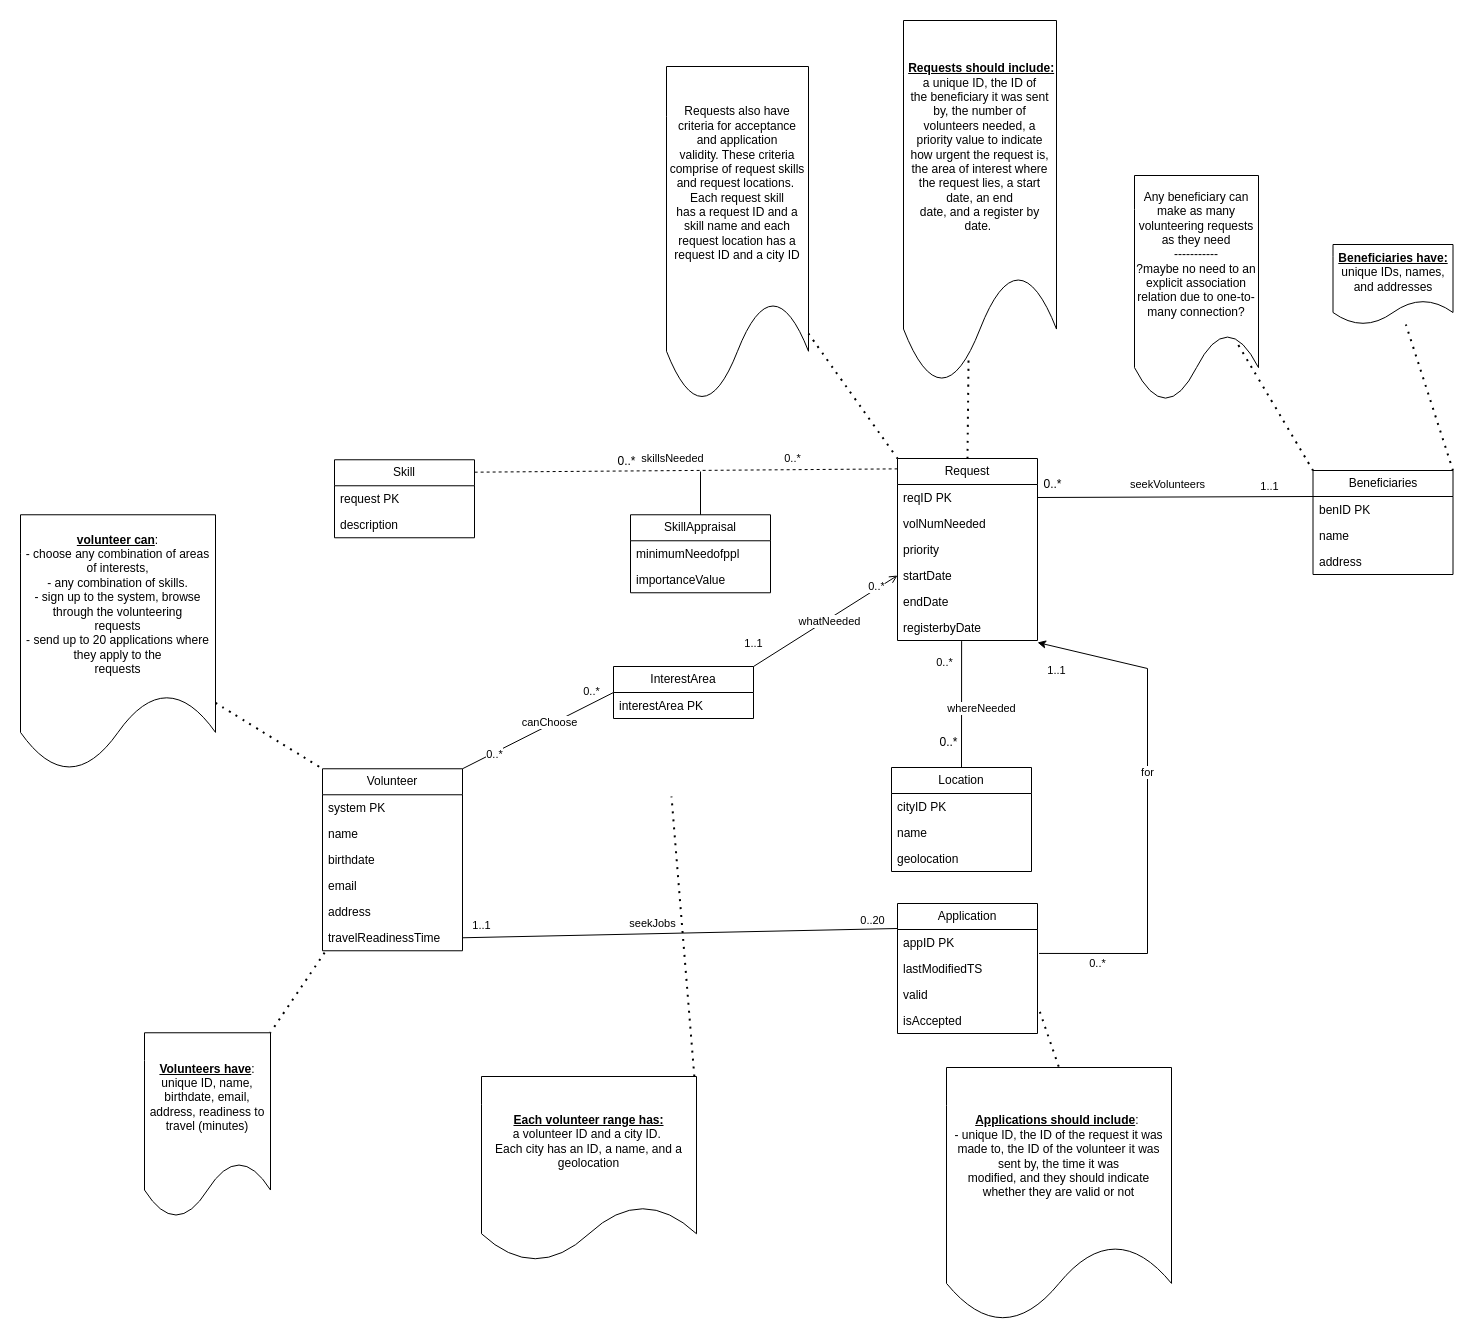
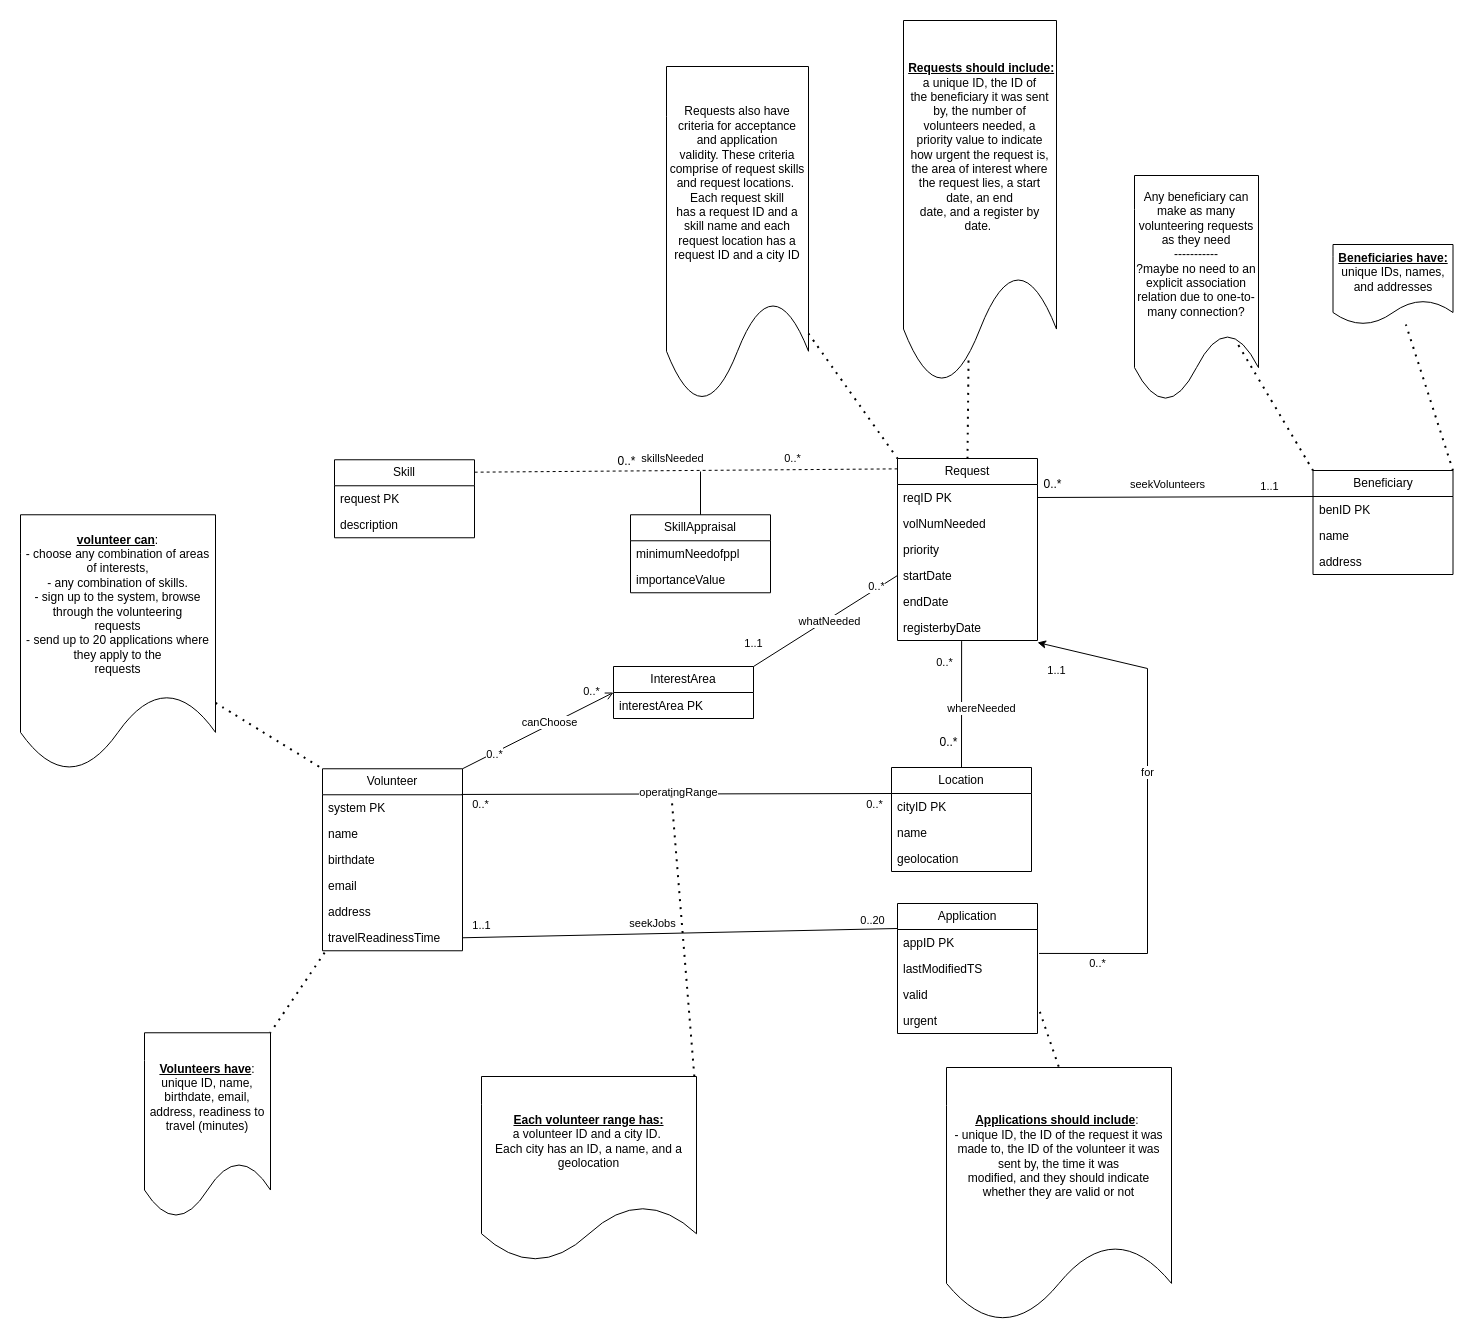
(1384, 484) -> (1384, 484)
(892, 579) -> (893, 578)
(609, 695) -> (609, 695)
none -> (677, 794)
(936, 1022) -> (924, 1022)
